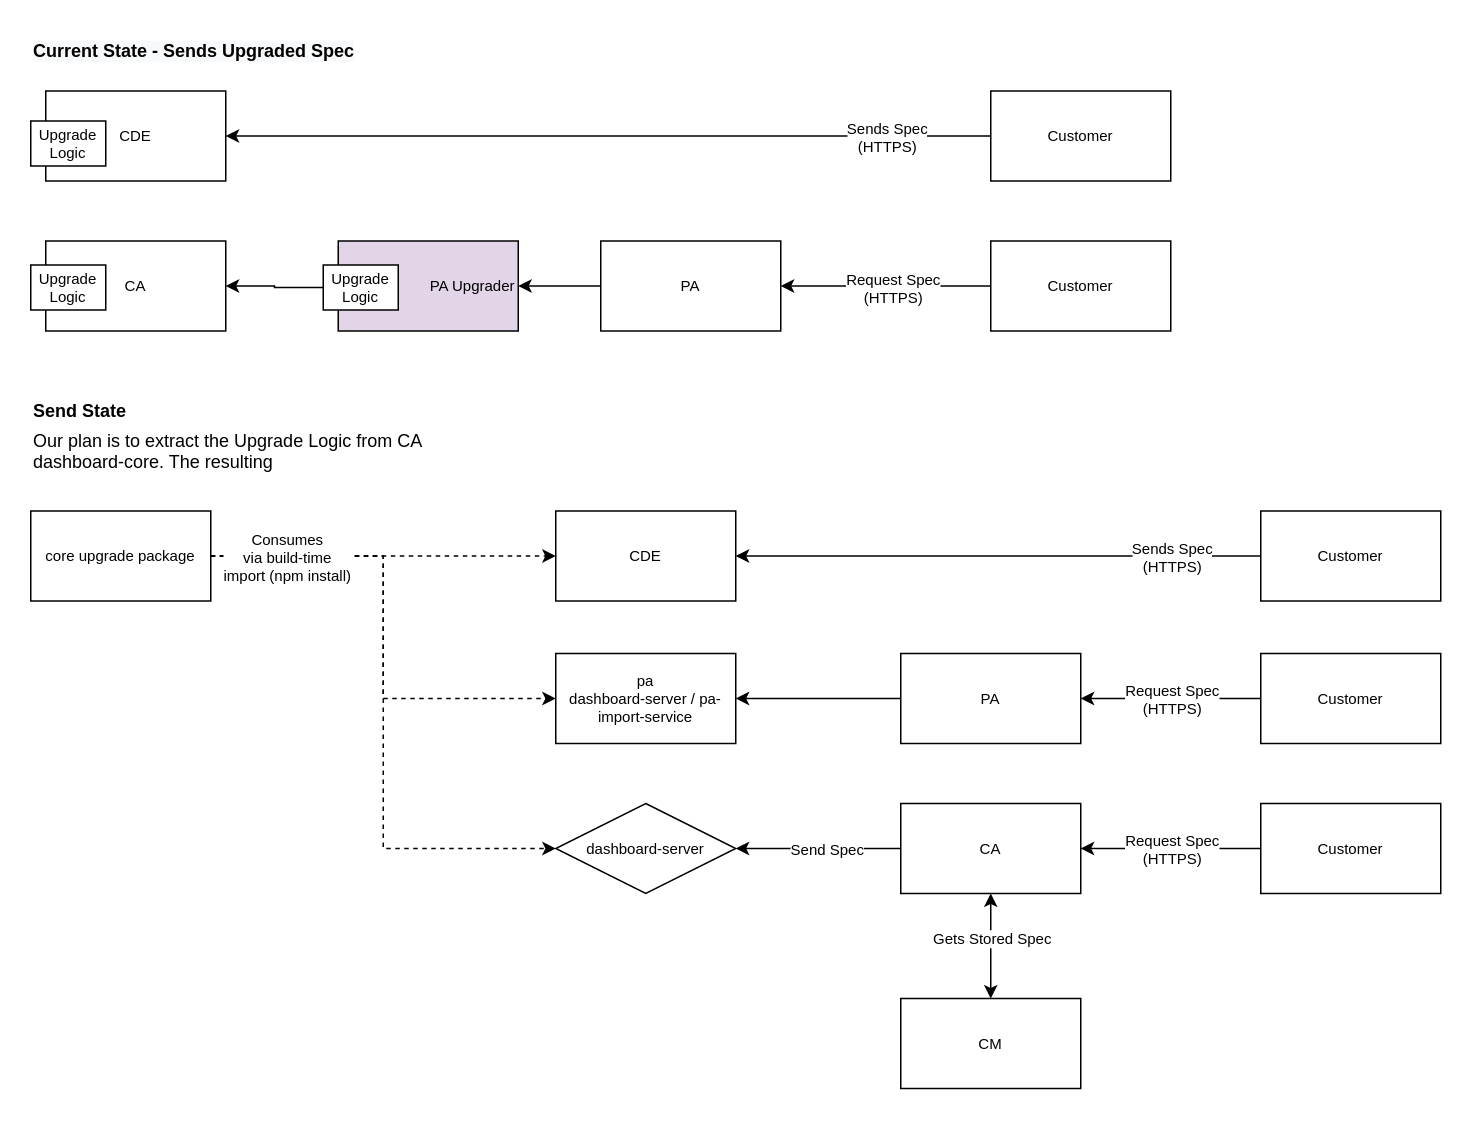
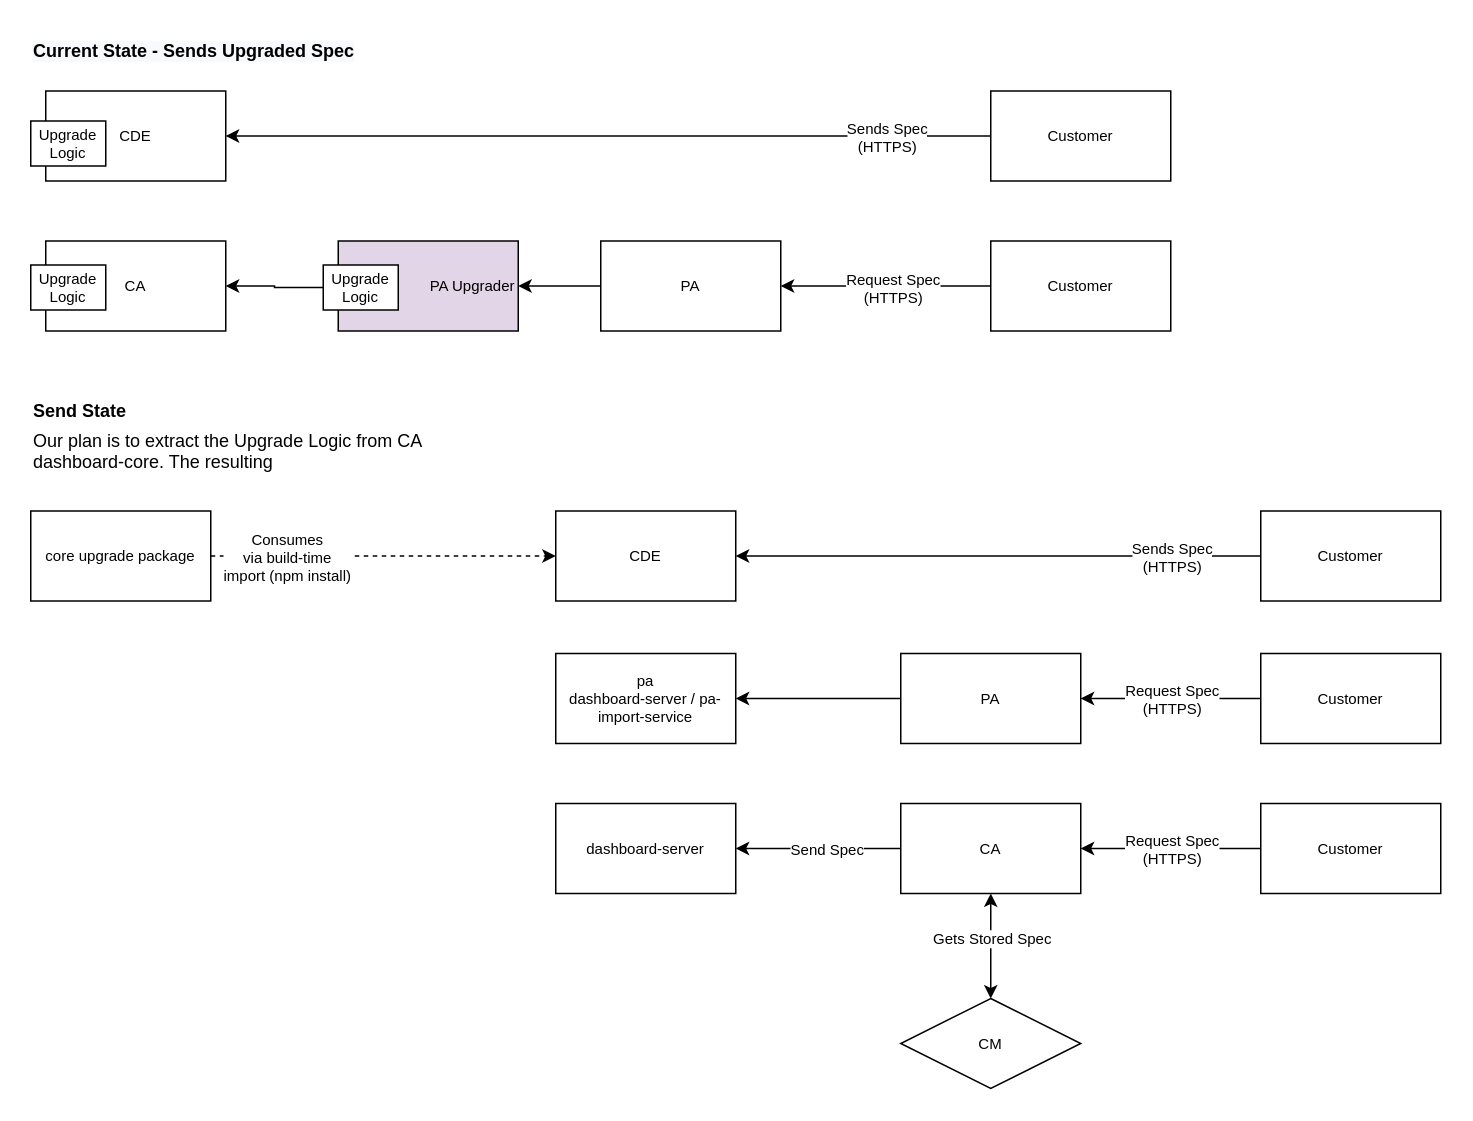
(466, 698) -> none
(390, 848) -> none
(646, 848) -> (646, 848)
(991, 1043) -> (991, 1043)
